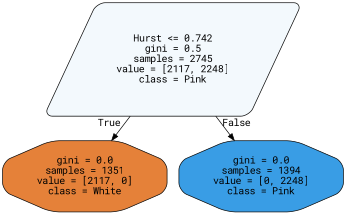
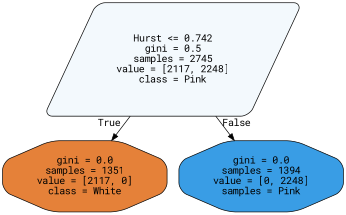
(261, 176) -> (261, 176)
